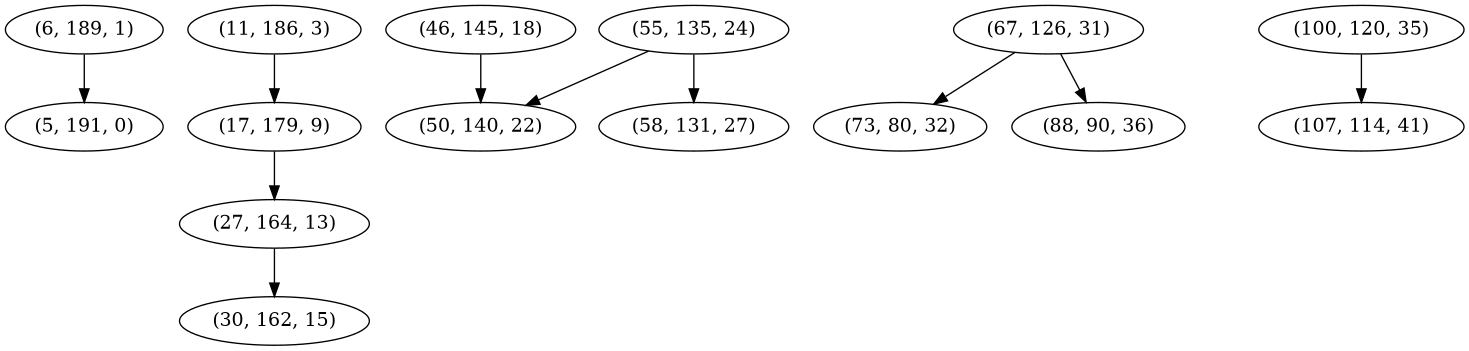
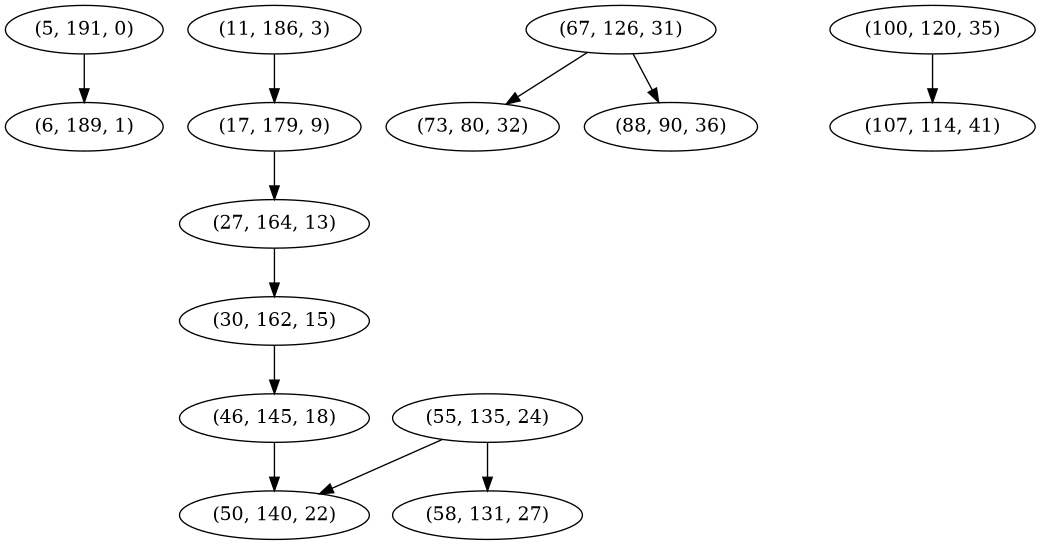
(84, 72) -> (84, 72)
none -> (274, 363)
